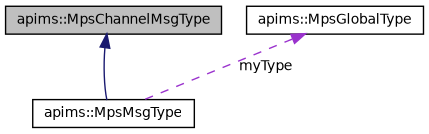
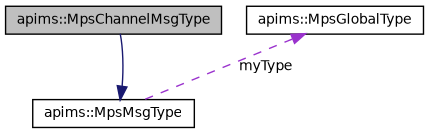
(104, 74) -> (123, 60)
